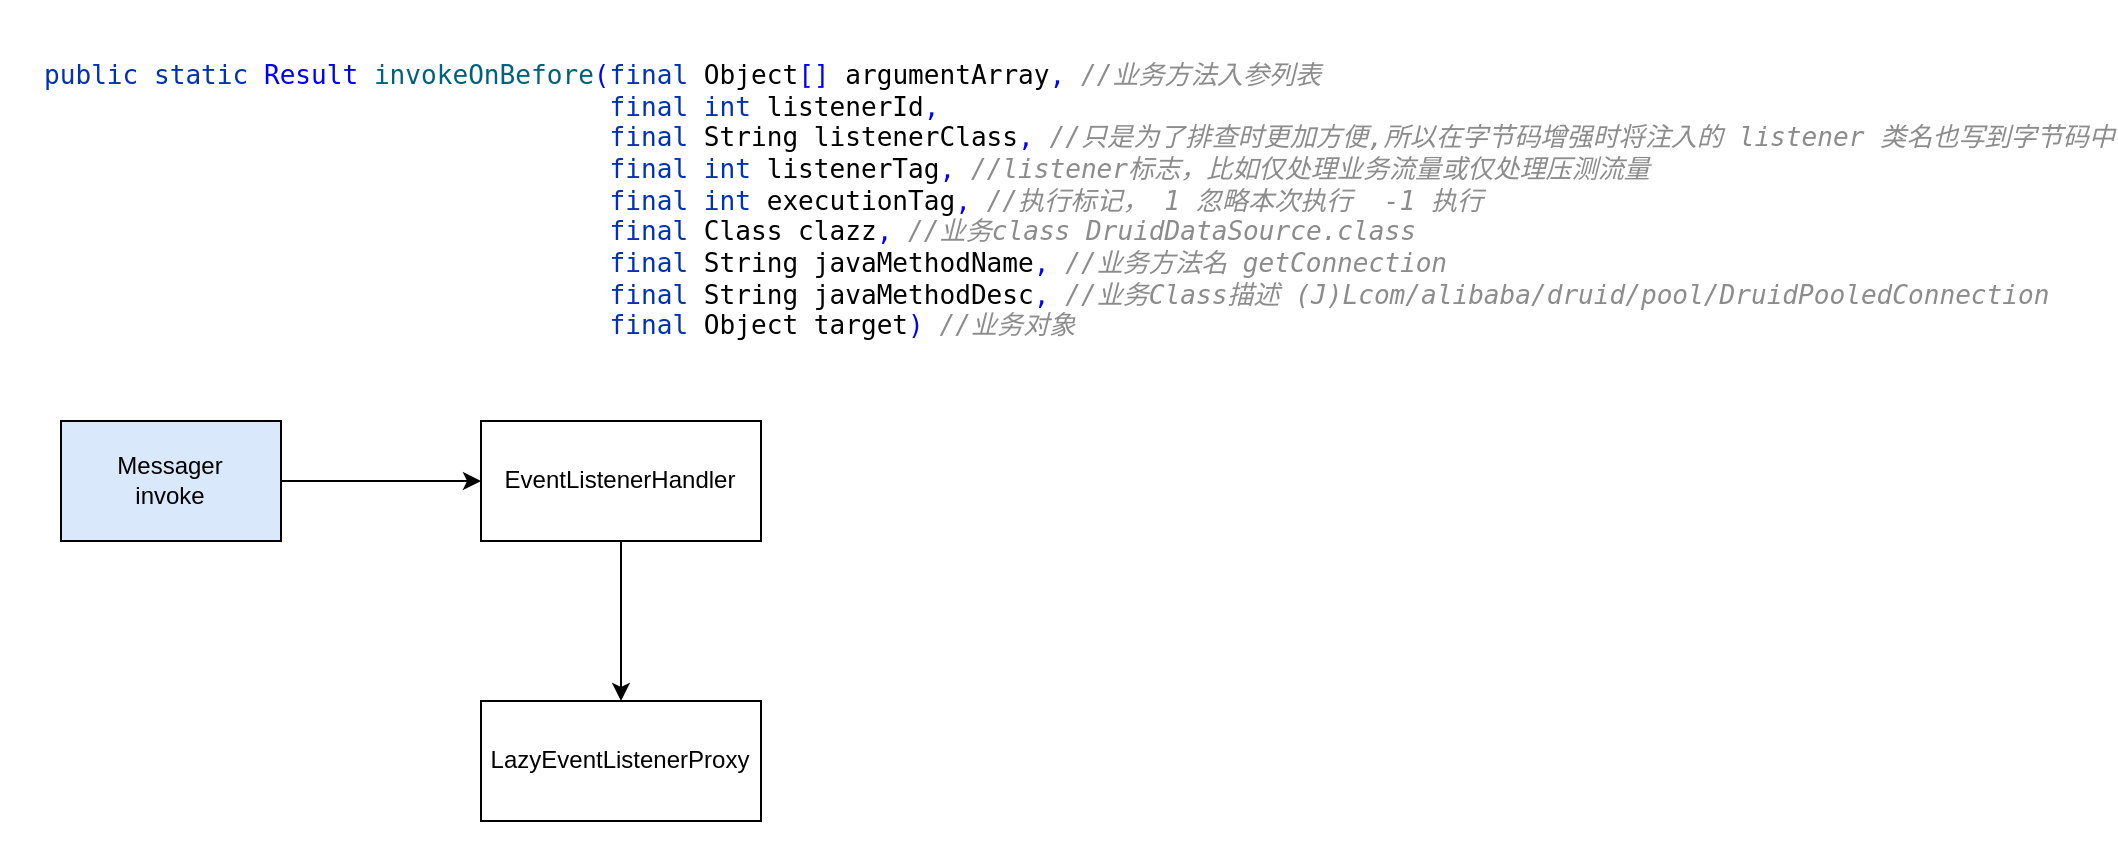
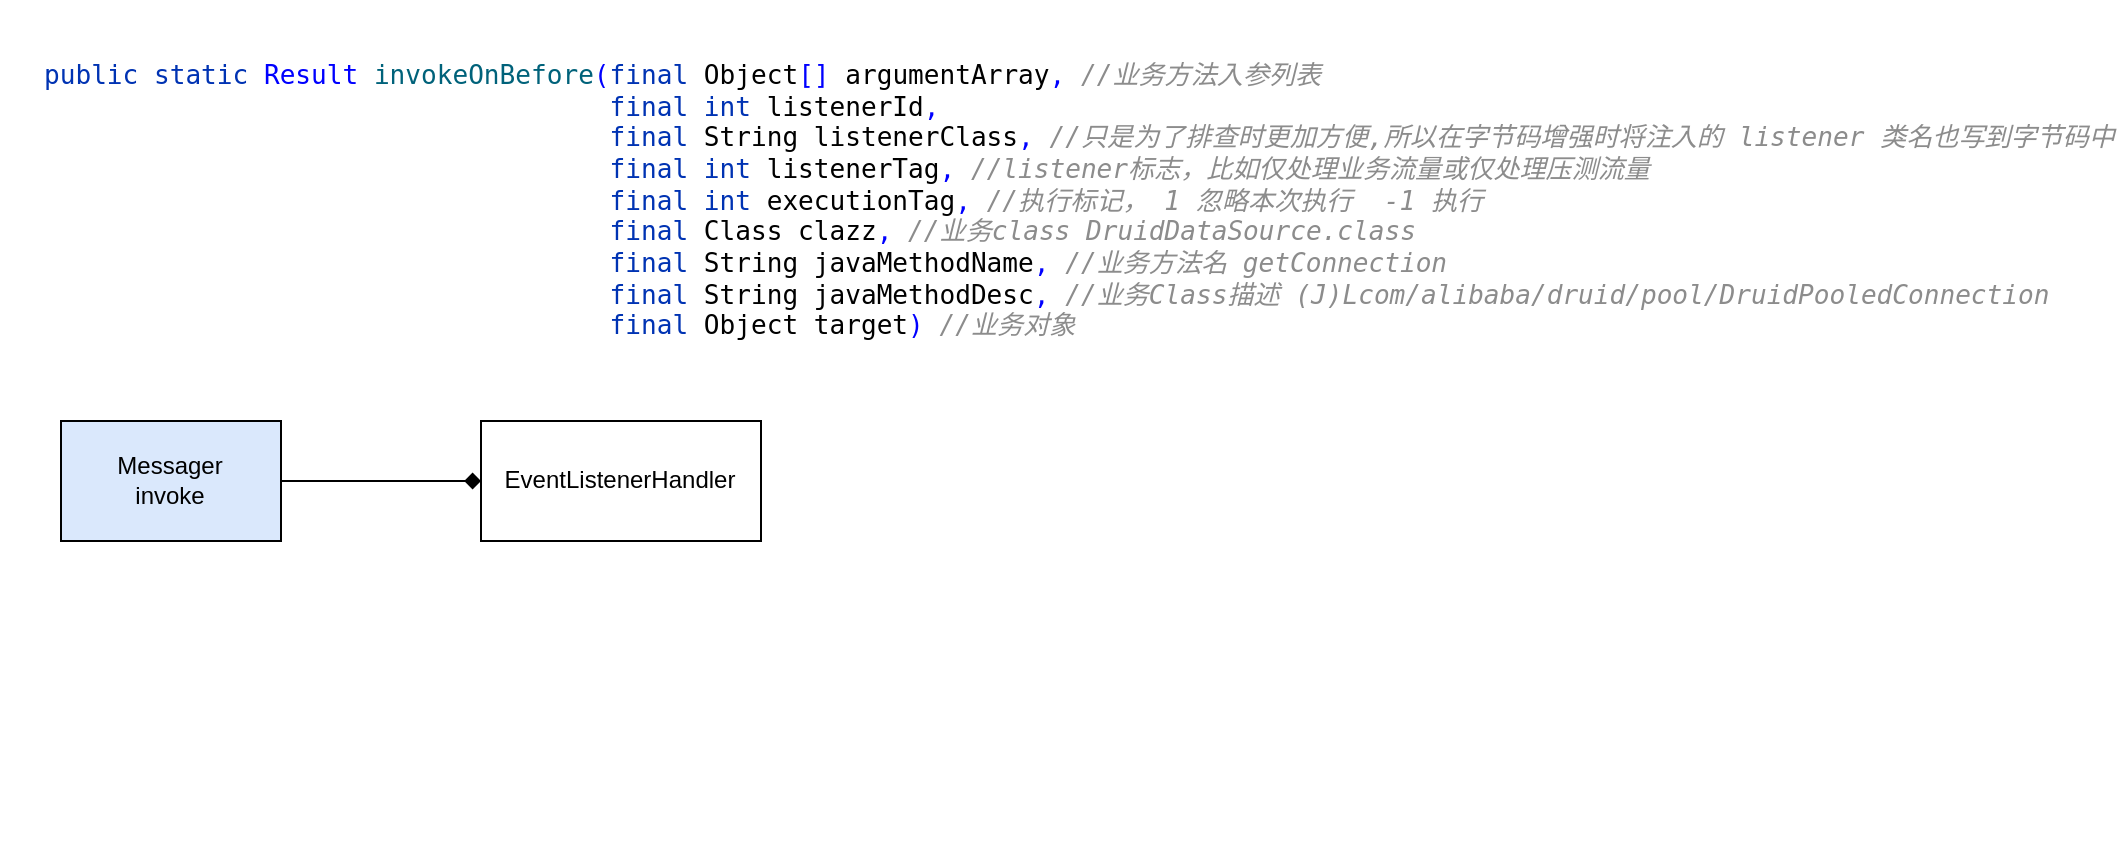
(465, 481) -> (464, 481)
(621, 614) -> none
(621, 761) -> none
